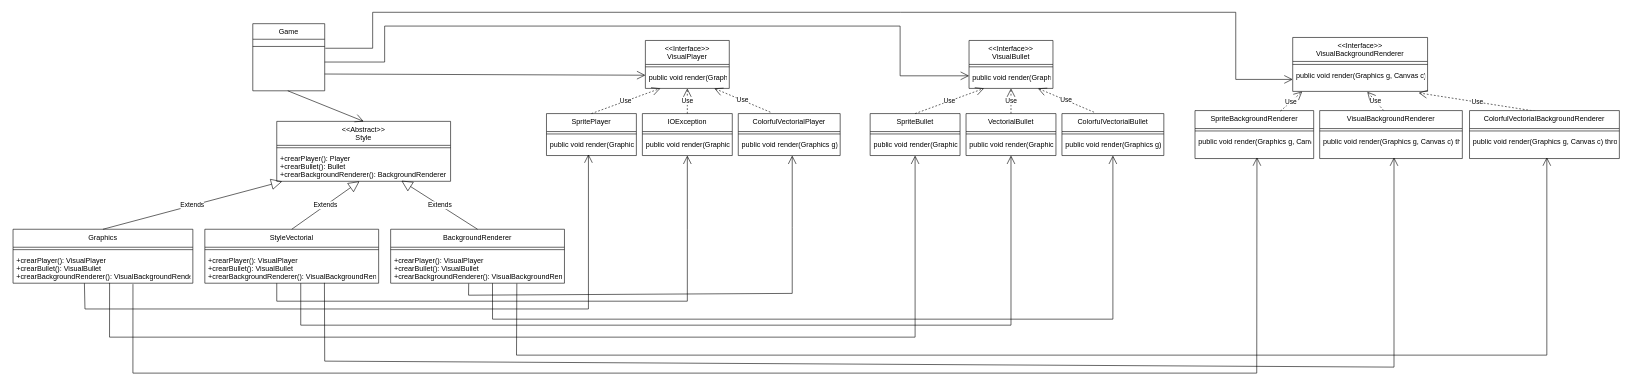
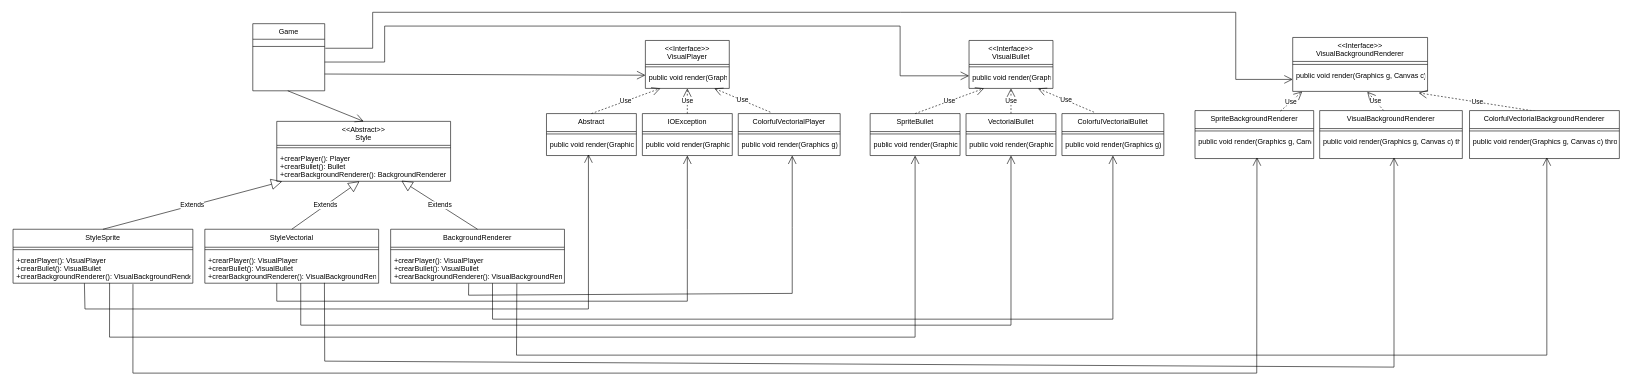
(591, 122) -> (591, 122)
(102, 238) -> (102, 238)
